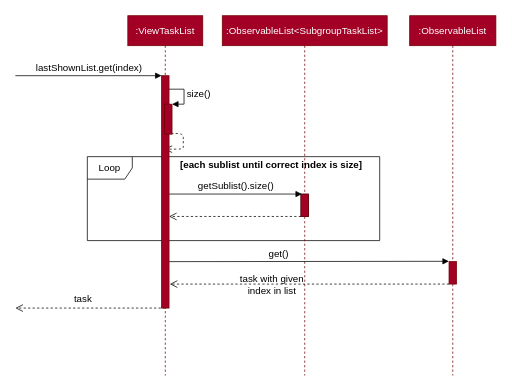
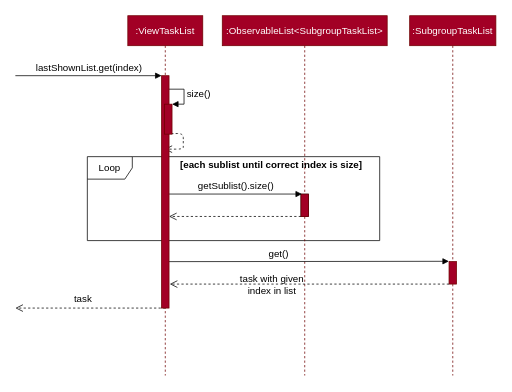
(453, 30) -> (453, 30)
